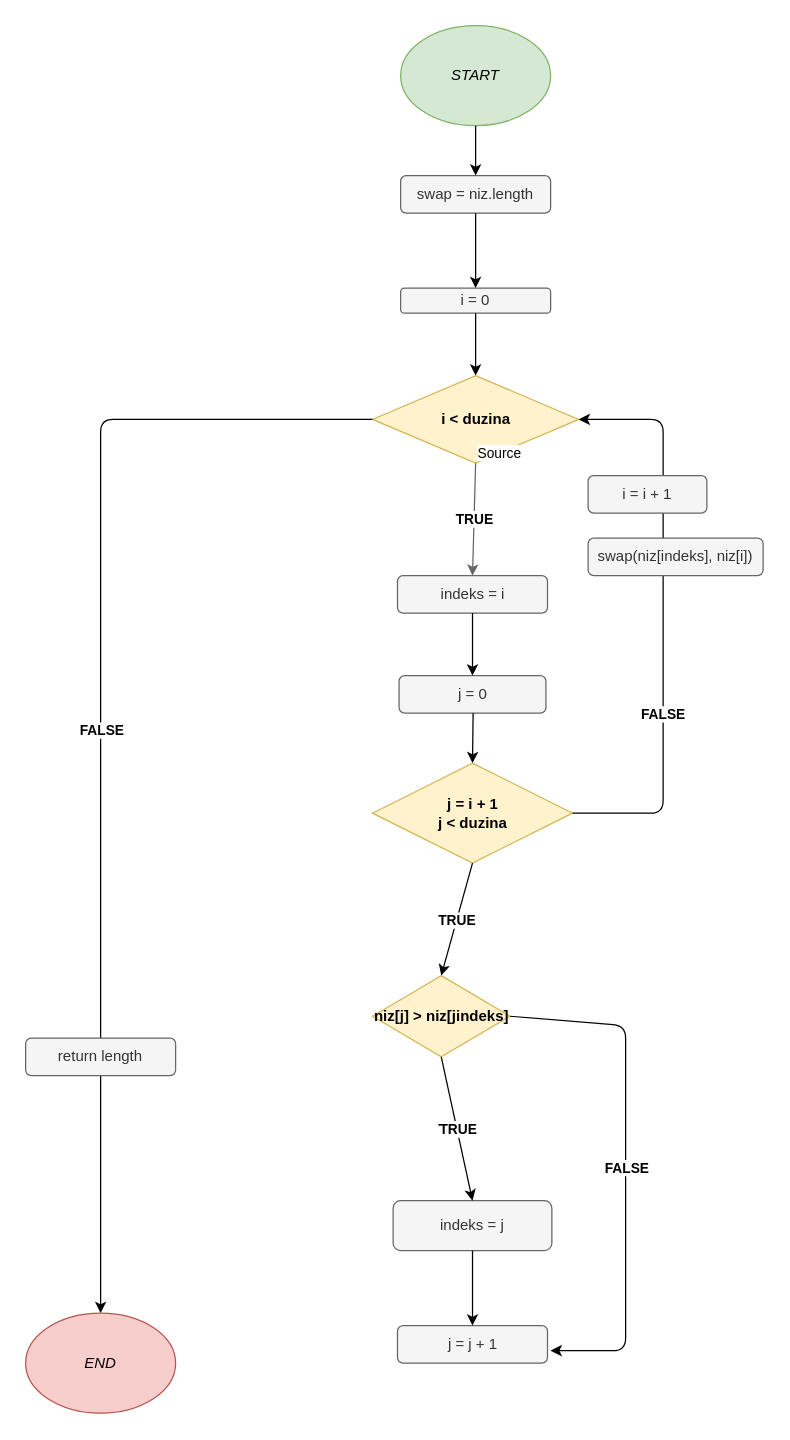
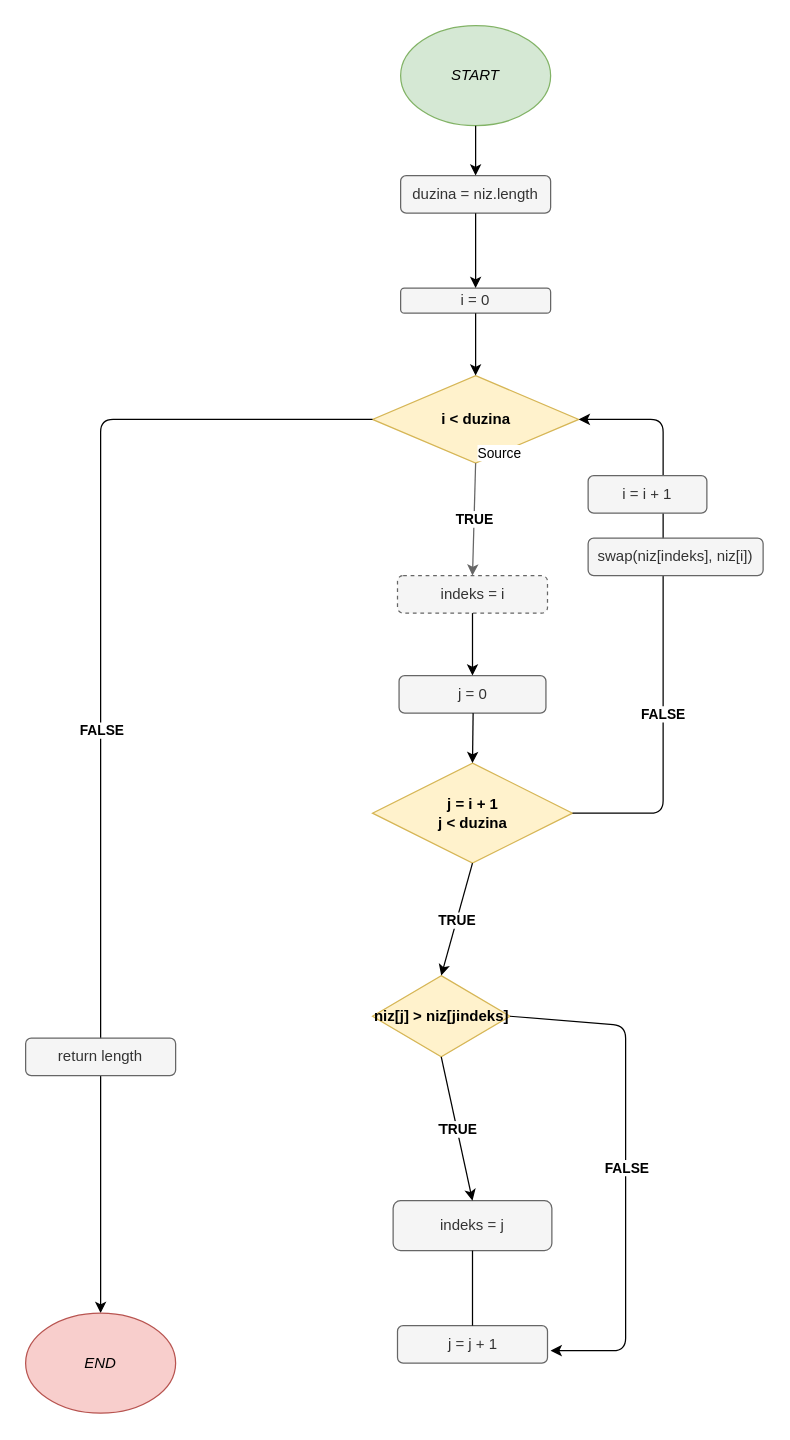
(476, 194) -> (476, 194)
(473, 594) -> (473, 594)
(473, 1316) -> (473, 1319)
